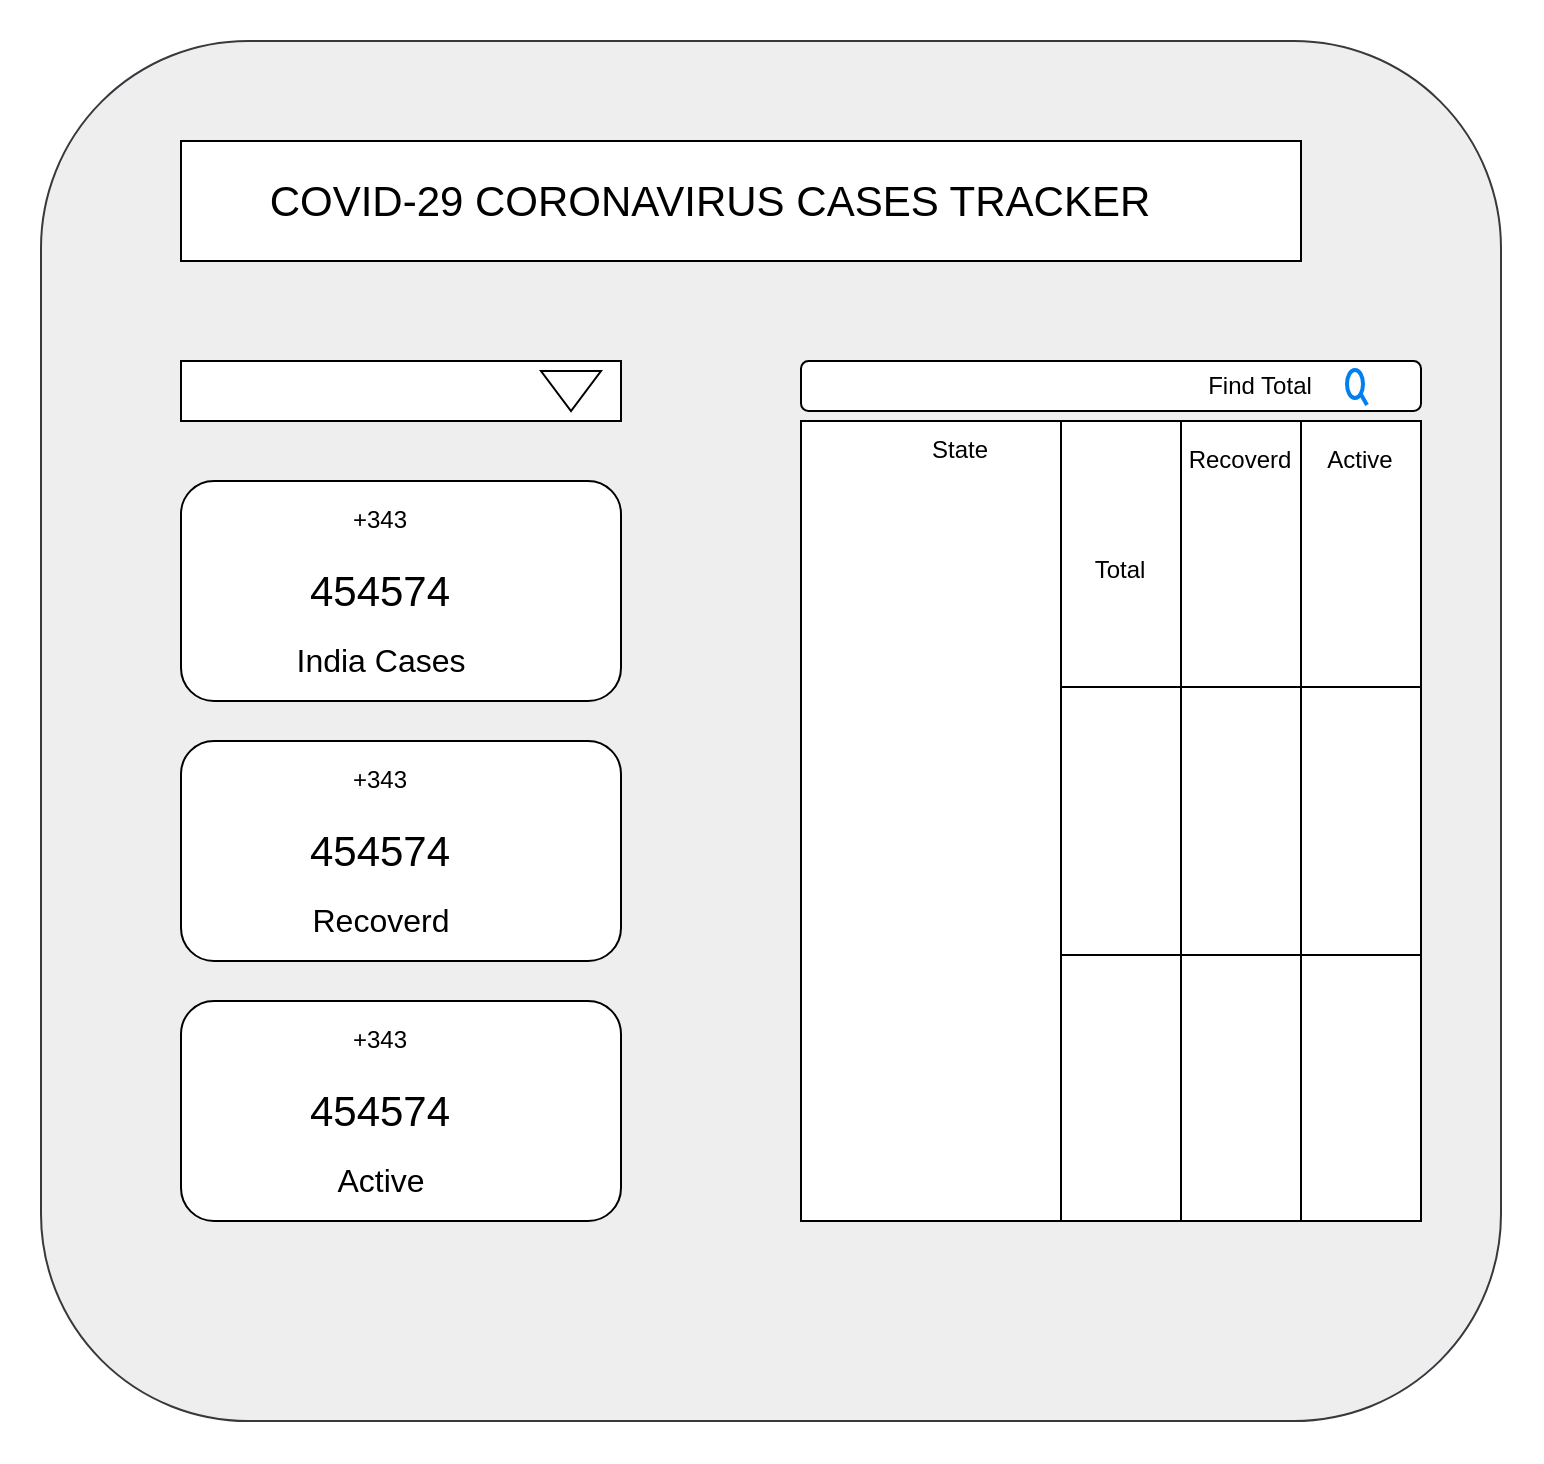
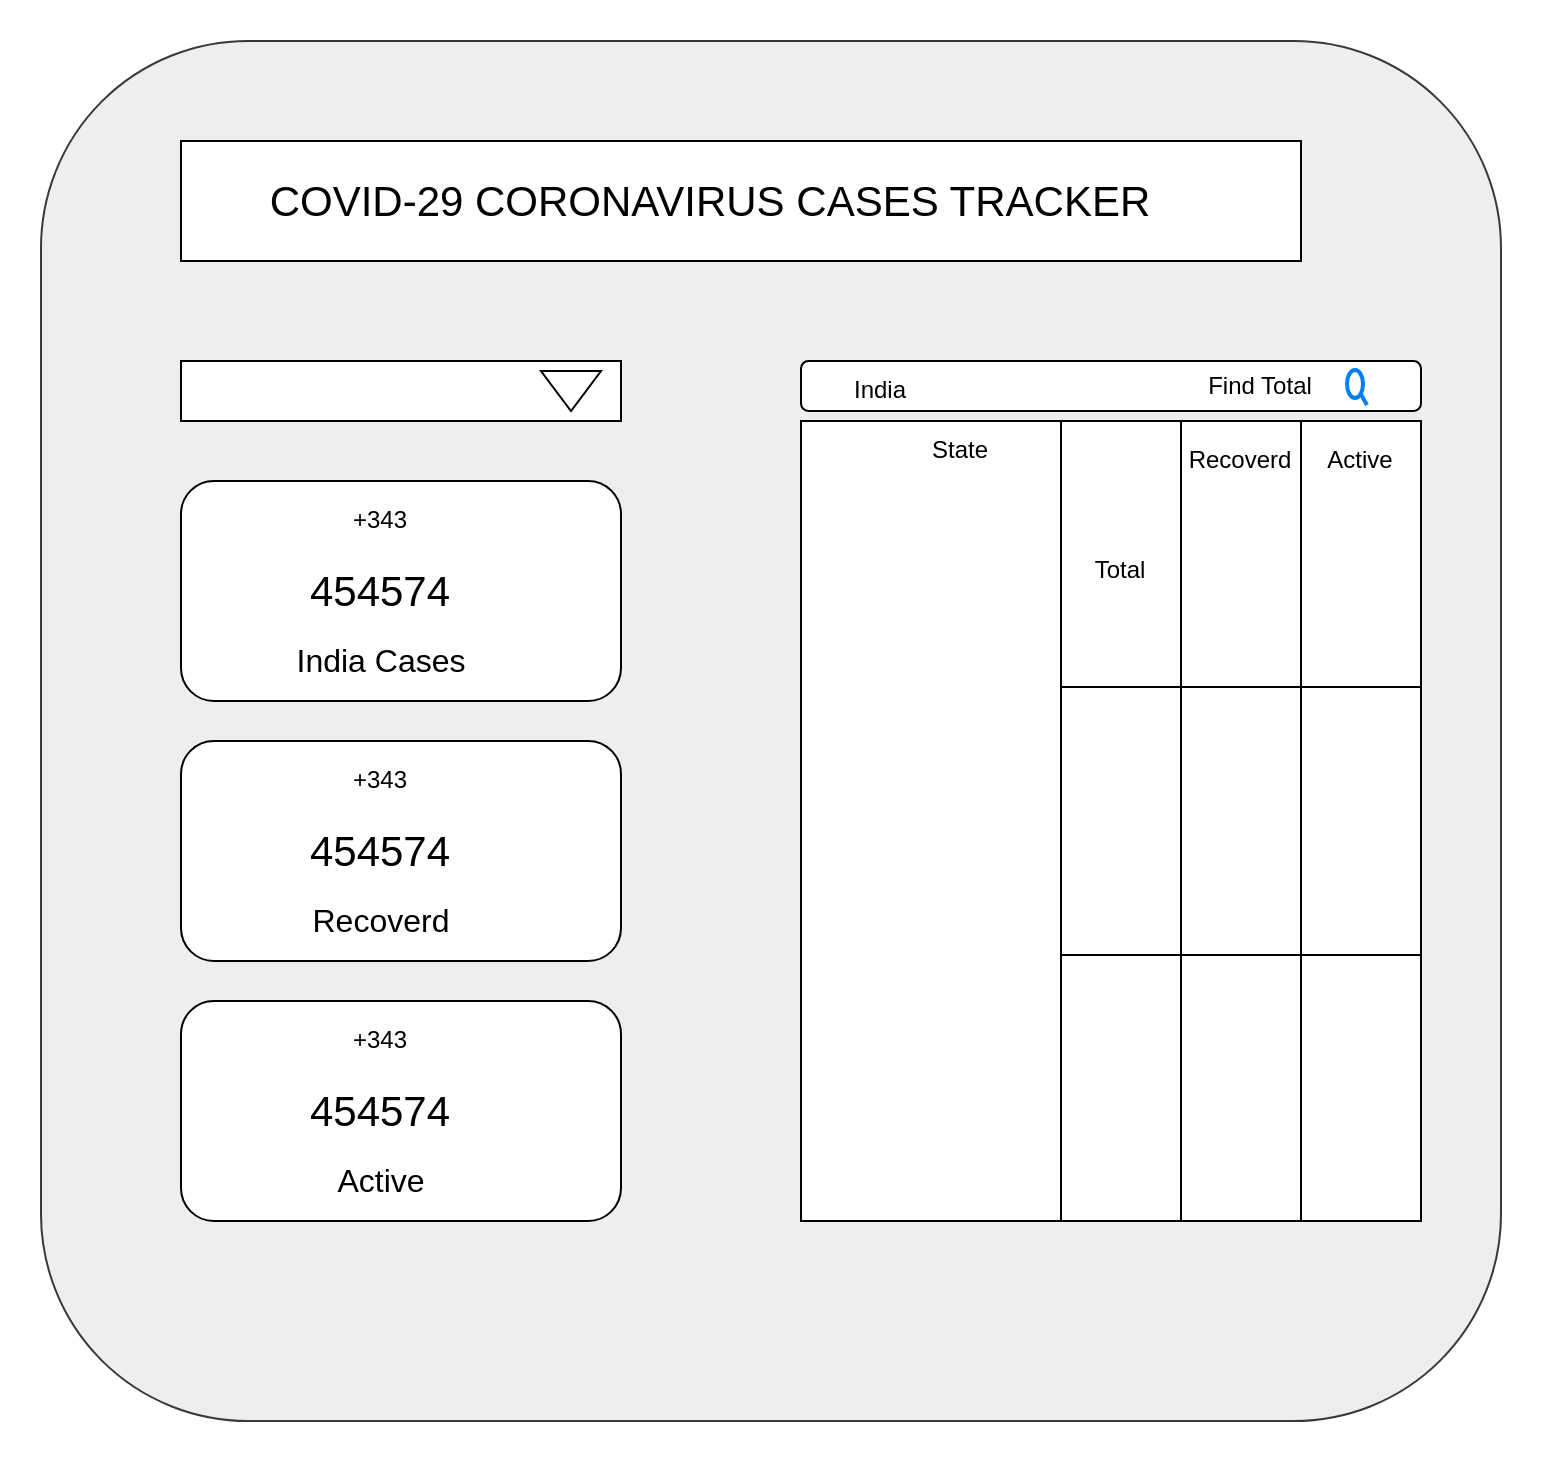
none -> (881, 391)
